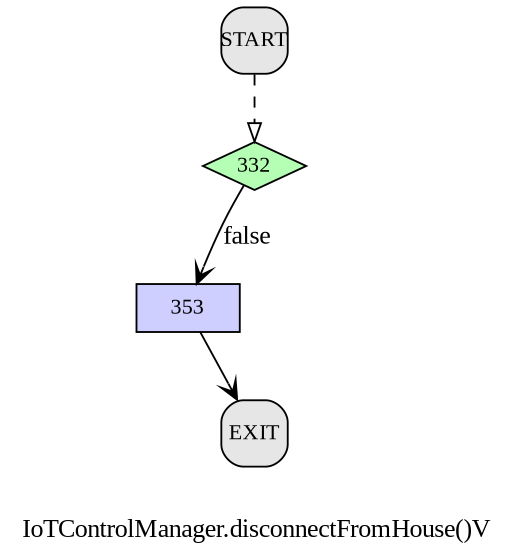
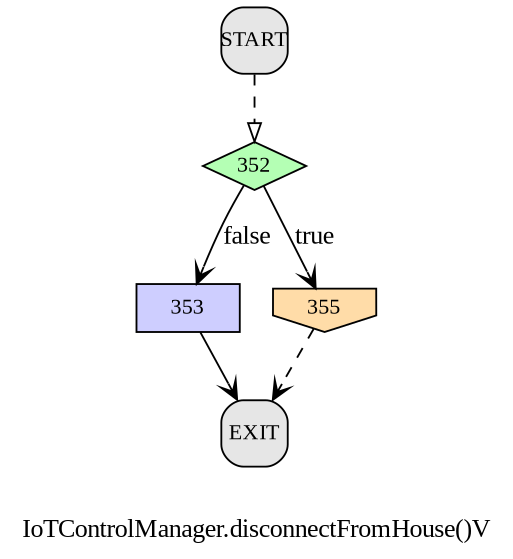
(255, 166) -> (255, 166)
none -> (325, 308)
